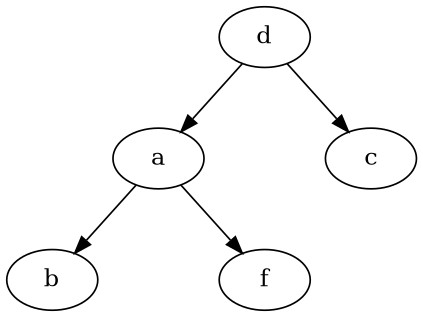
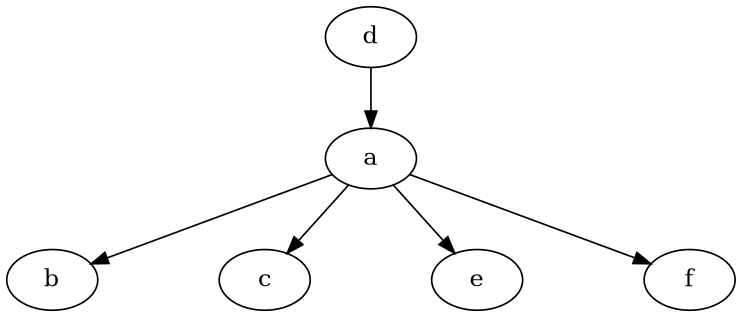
(312, 91) -> (324, 213)
none -> (477, 280)
